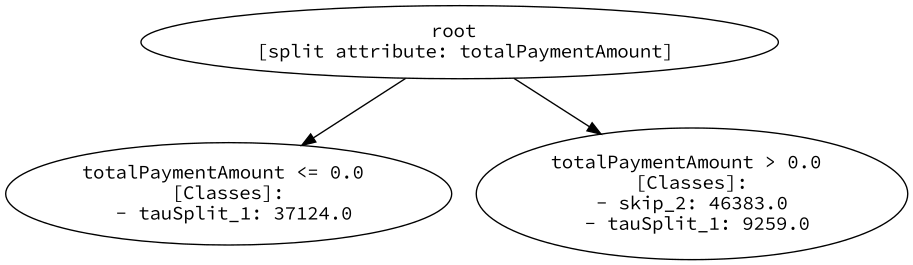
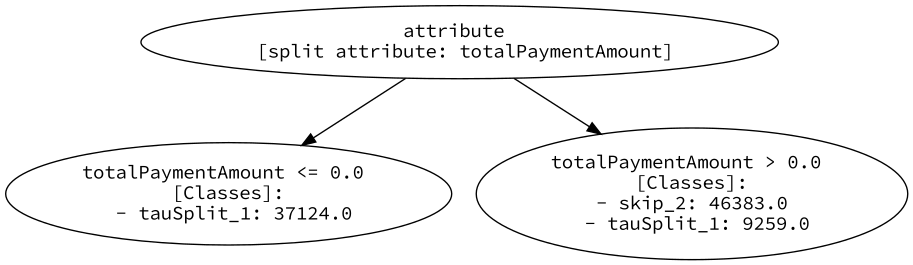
(460, 42) -> (460, 42)
